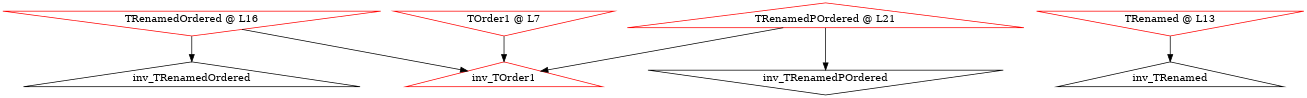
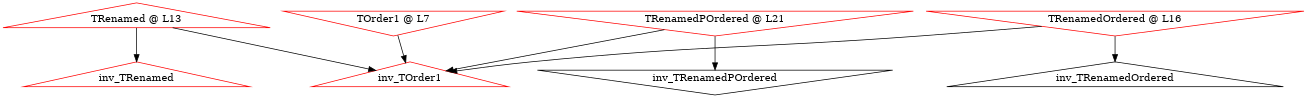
(826, 19) -> (715, 19)
(1170, 19) -> (137, 19)
none -> (271, 48)
(1170, 78) -> (137, 78)
